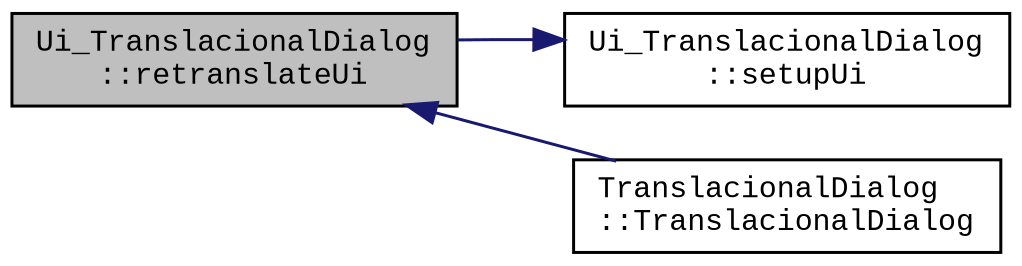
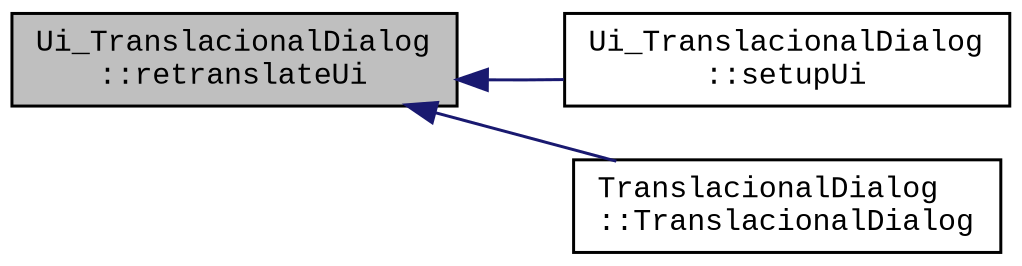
(495, 40) -> (526, 80)
